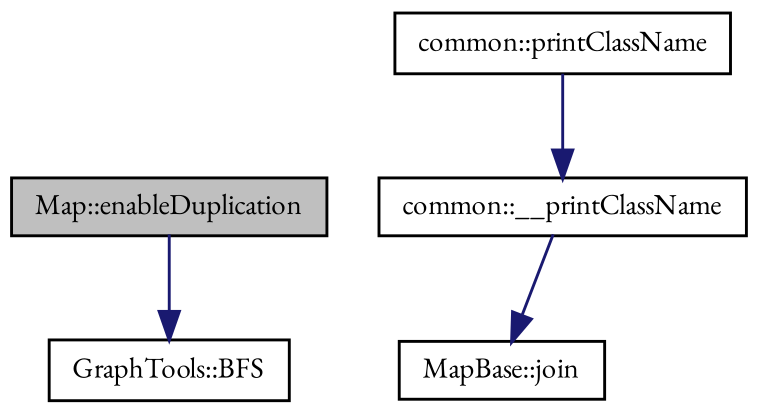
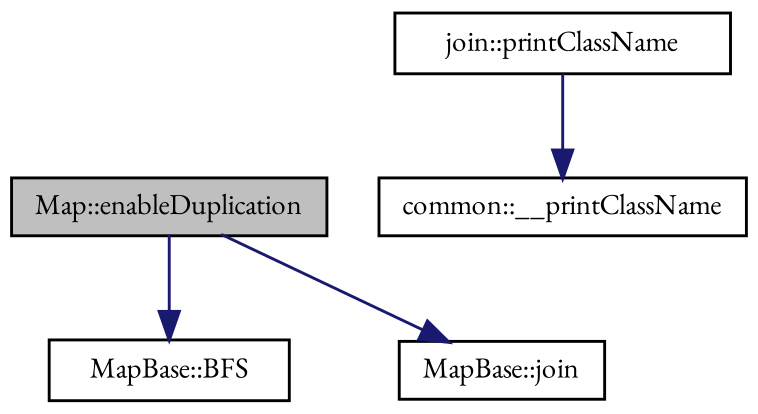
(563, 43) -> (563, 43)
(538, 274) -> (322, 282)
(169, 370) -> (169, 370)
